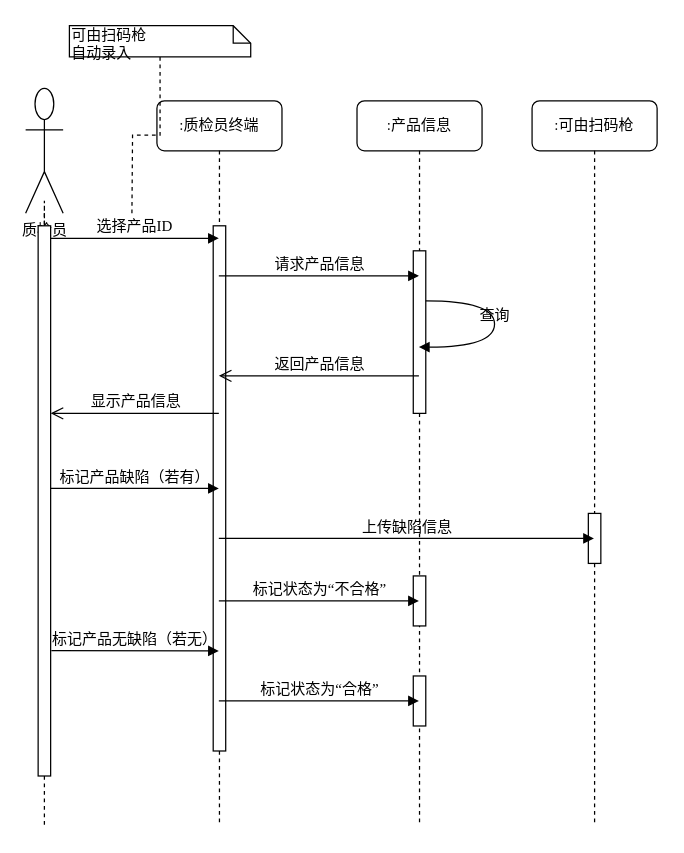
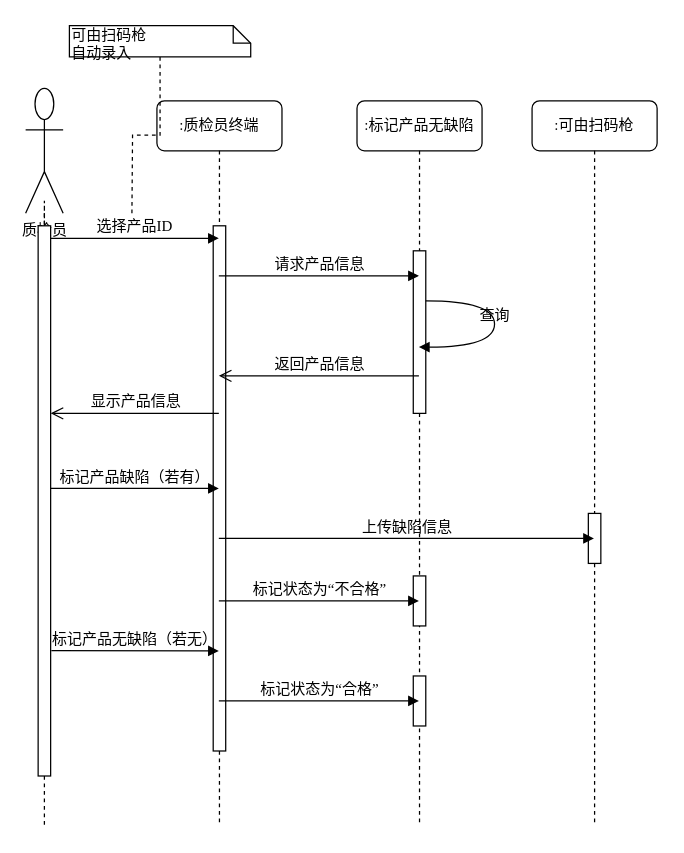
(419, 126) -> (419, 126)
